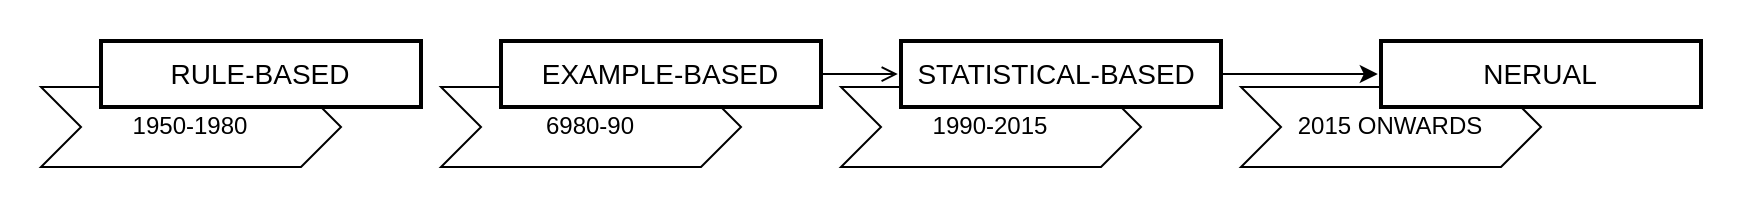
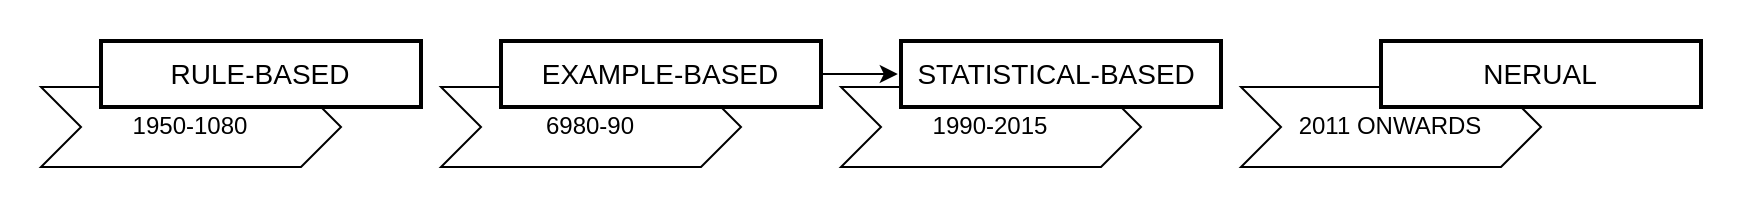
(886, 74) -> (883, 74)
(1293, 74) -> none
(191, 127) -> (191, 127)
(1391, 127) -> (1391, 127)
